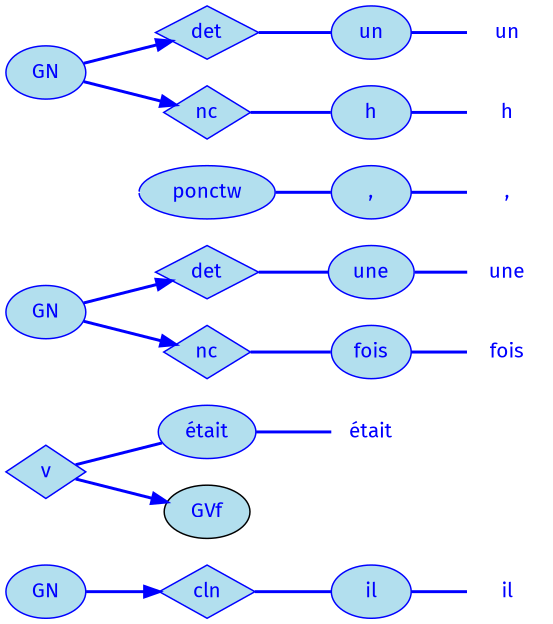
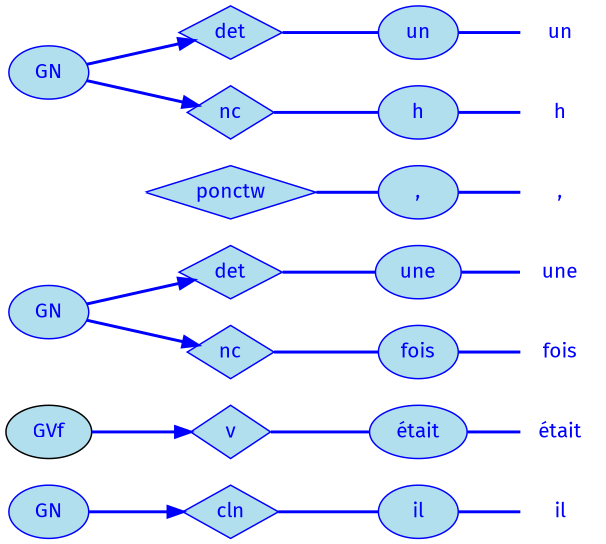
(207, 192) -> (231, 192)
(114, 489) -> (134, 432)
